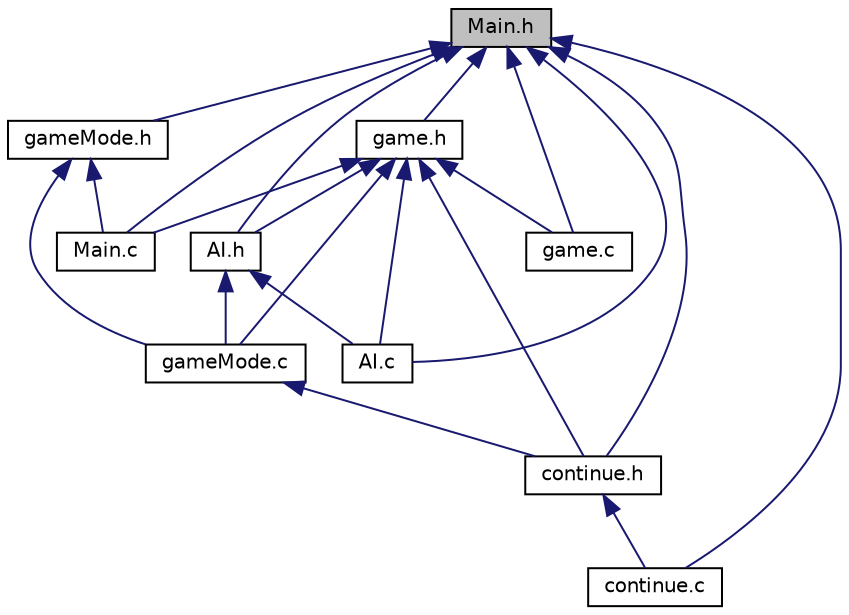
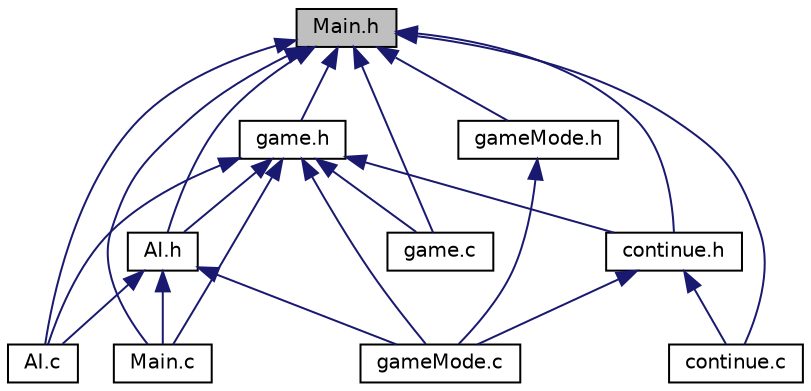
(99, 206) -> (163, 318)
(419, 422) -> (548, 312)
